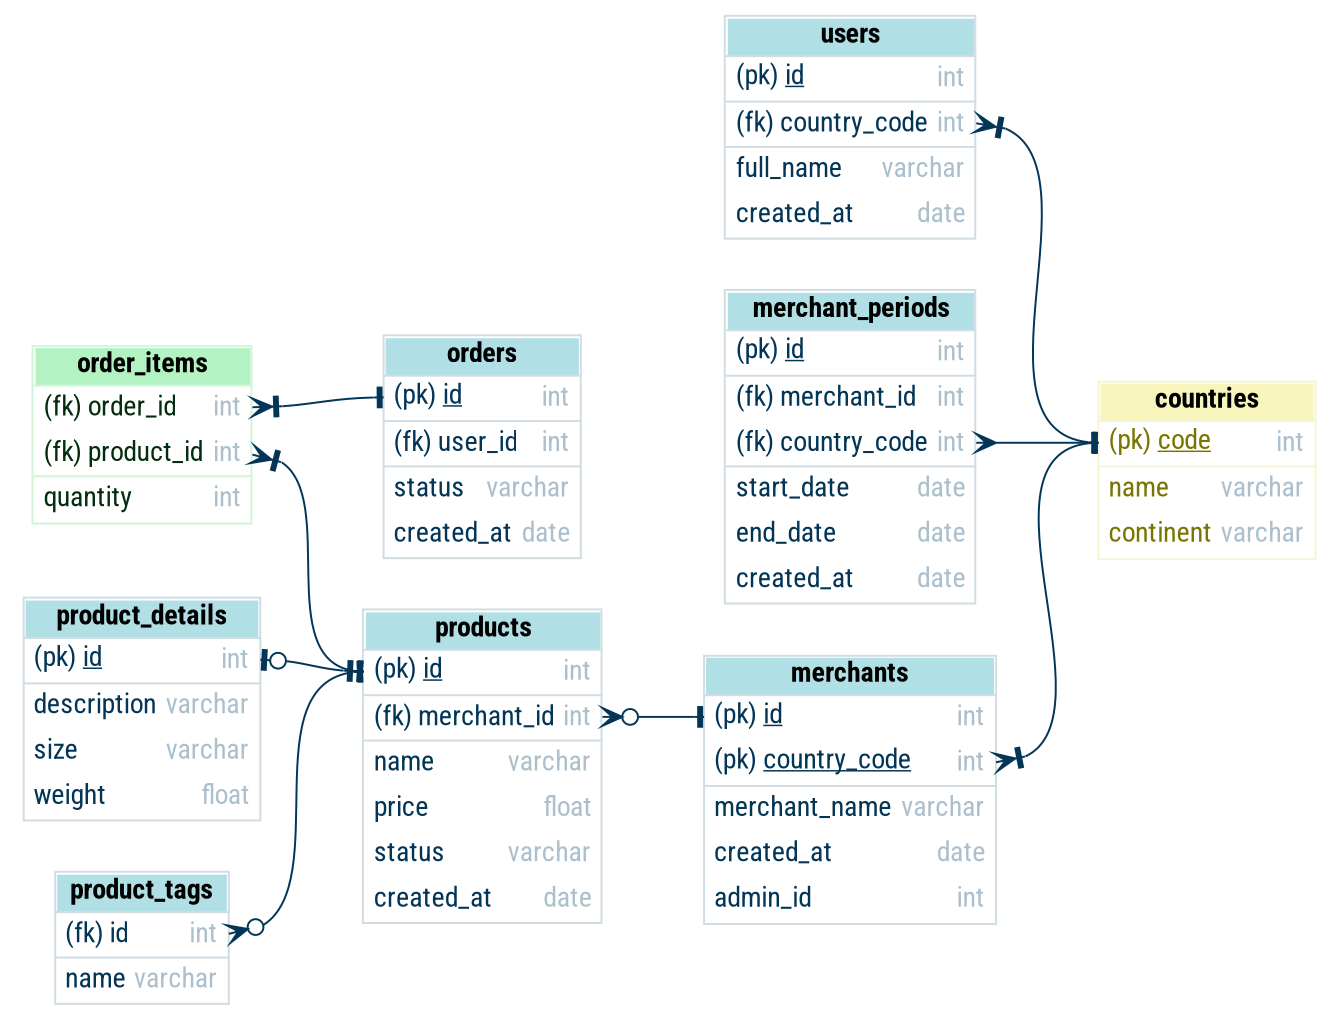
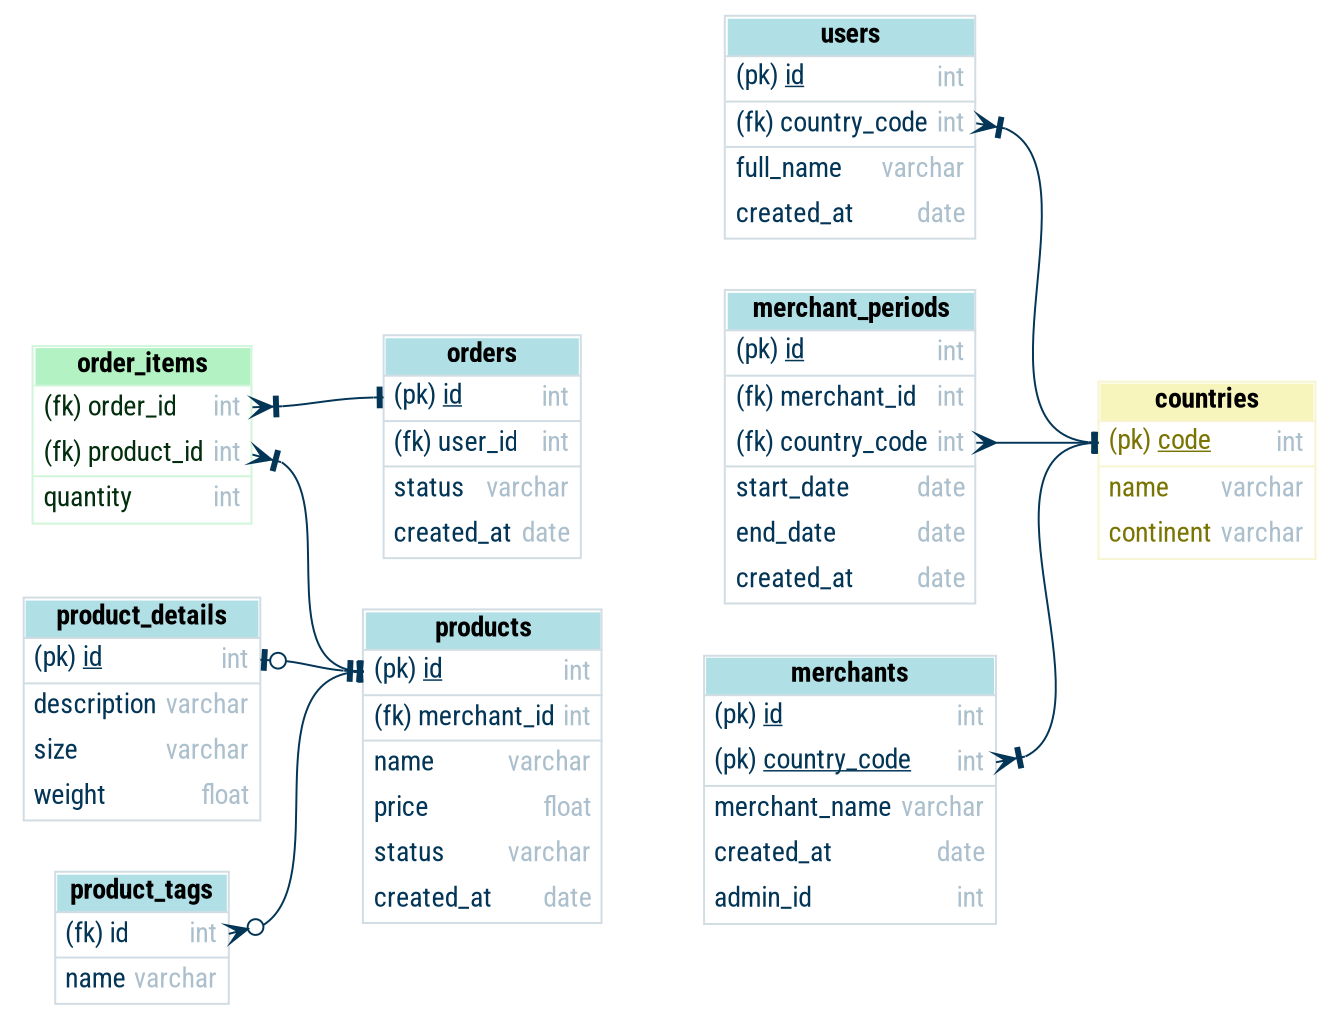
(666, 717) -> none
